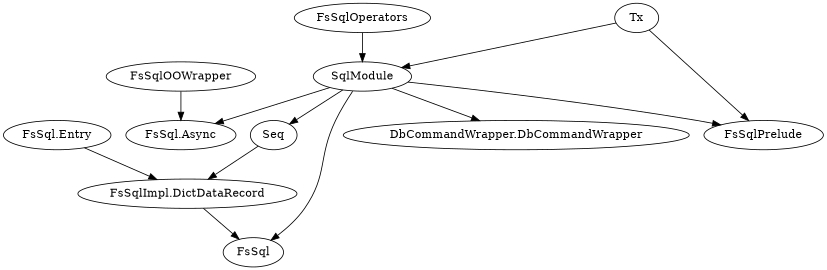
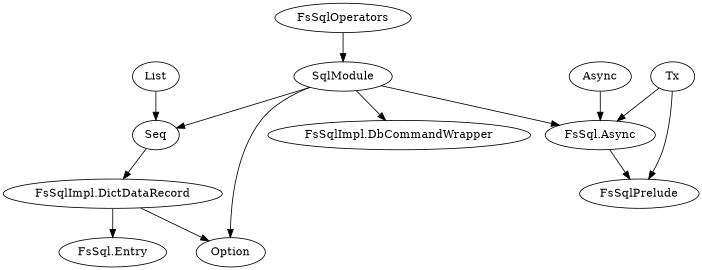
(513, 44) -> (641, 102)
none -> (156, 77)
(181, 77) -> (600, 77)
(561, 100) -> (617, 161)
(516, 135) -> (399, 135)
(117, 162) -> (113, 219)
(253, 252) -> (231, 252)
